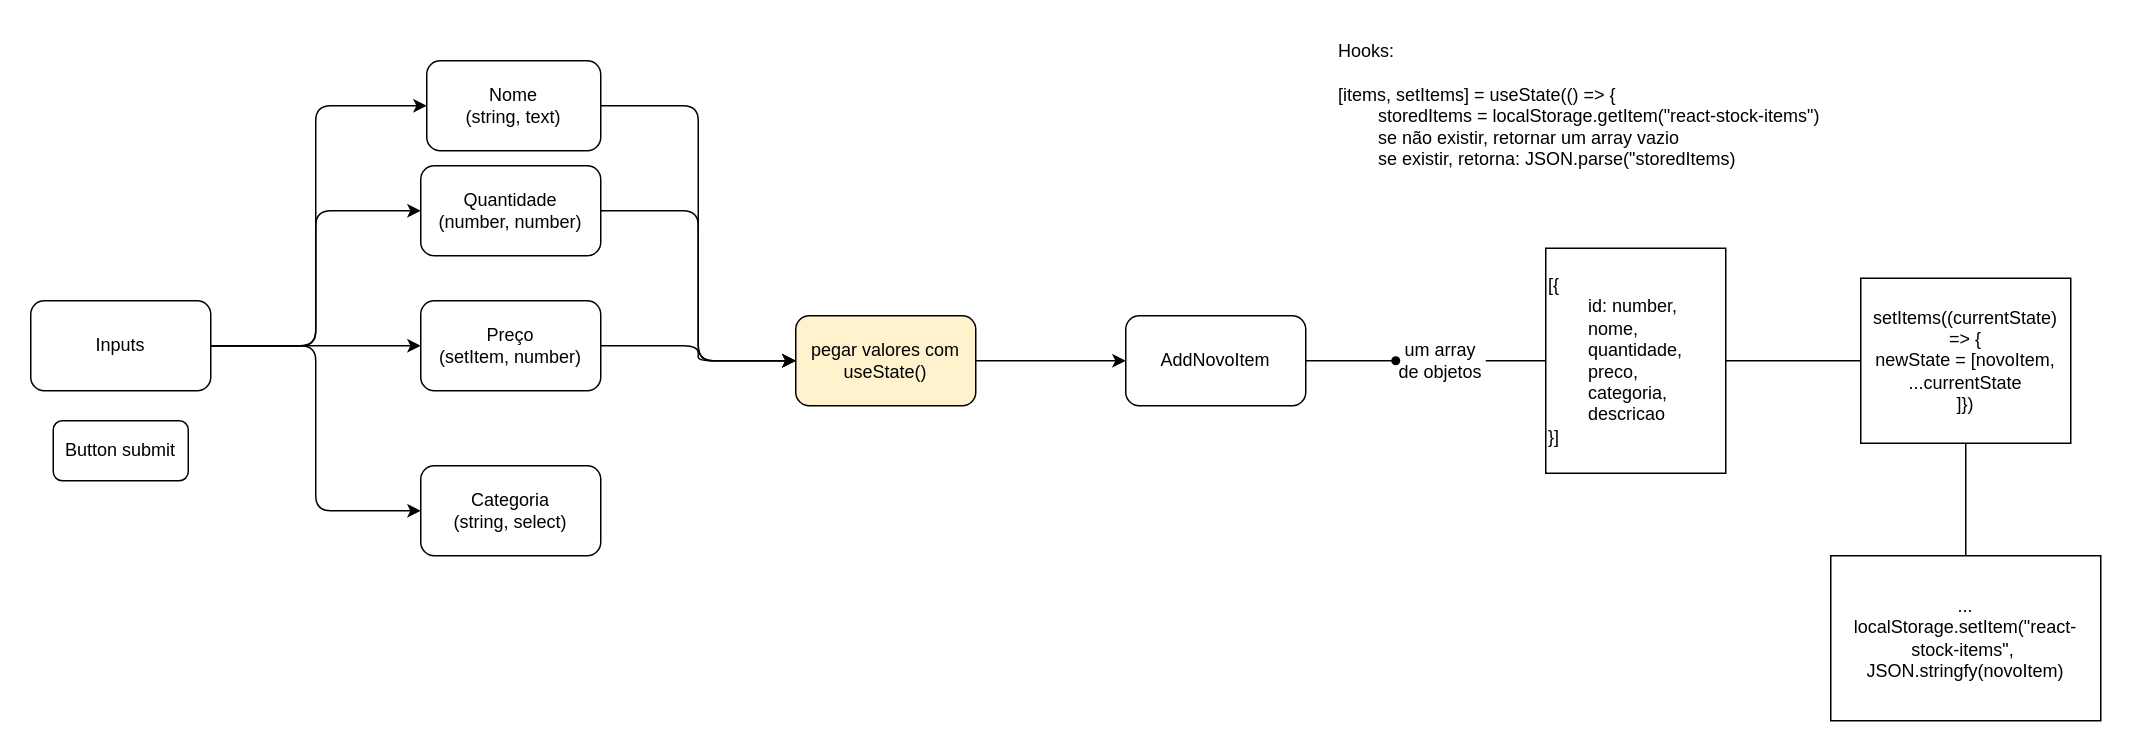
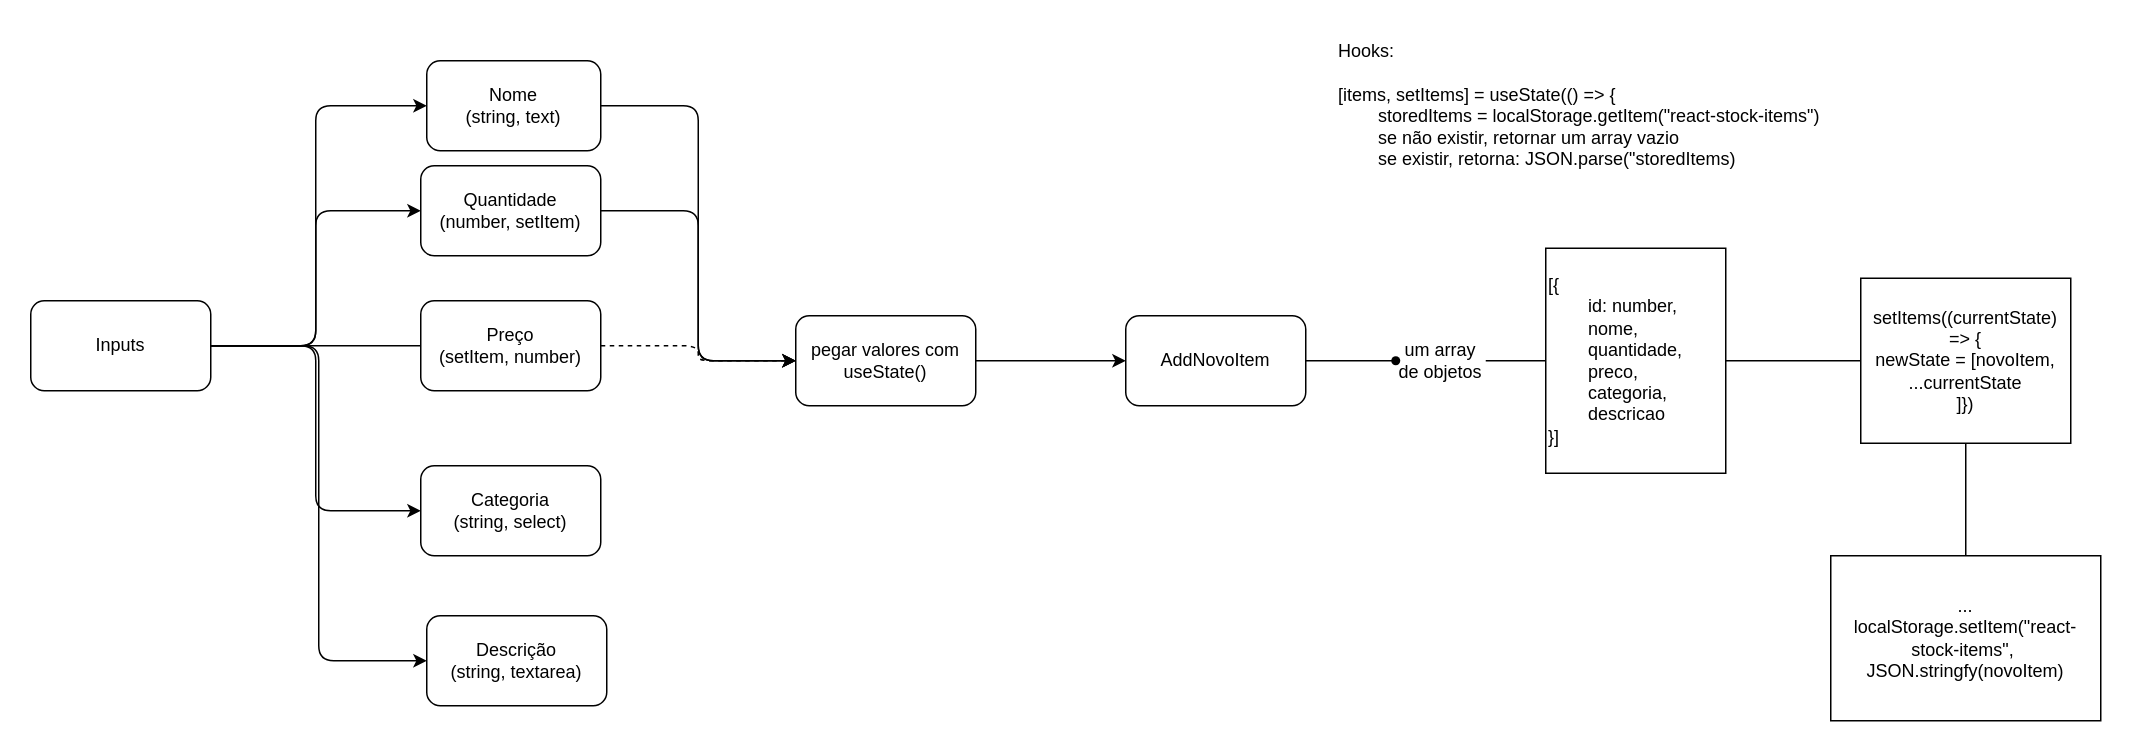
(511, 211) -> (511, 211)
(409, 346) -> (413, 346)
(653, 346) -> (653, 346)
(886, 361) -> (886, 361)
(121, 451) -> none
none -> (319, 629)
none -> (517, 661)
